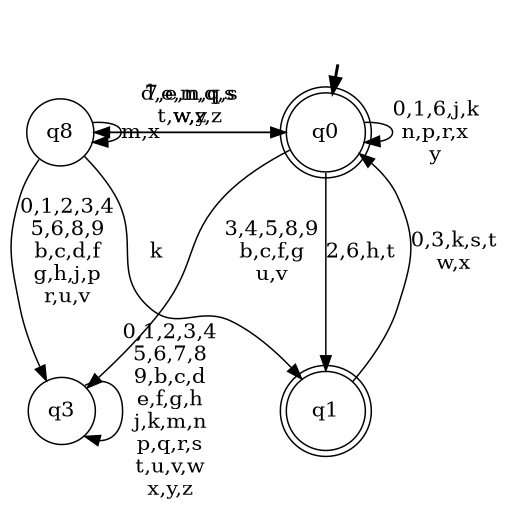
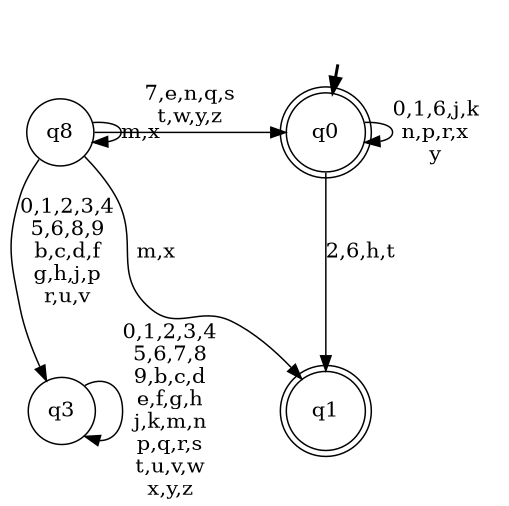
(198, 132) -> none
(157, 252) -> (157, 252)
(189, 258) -> none
(407, 274) -> none
